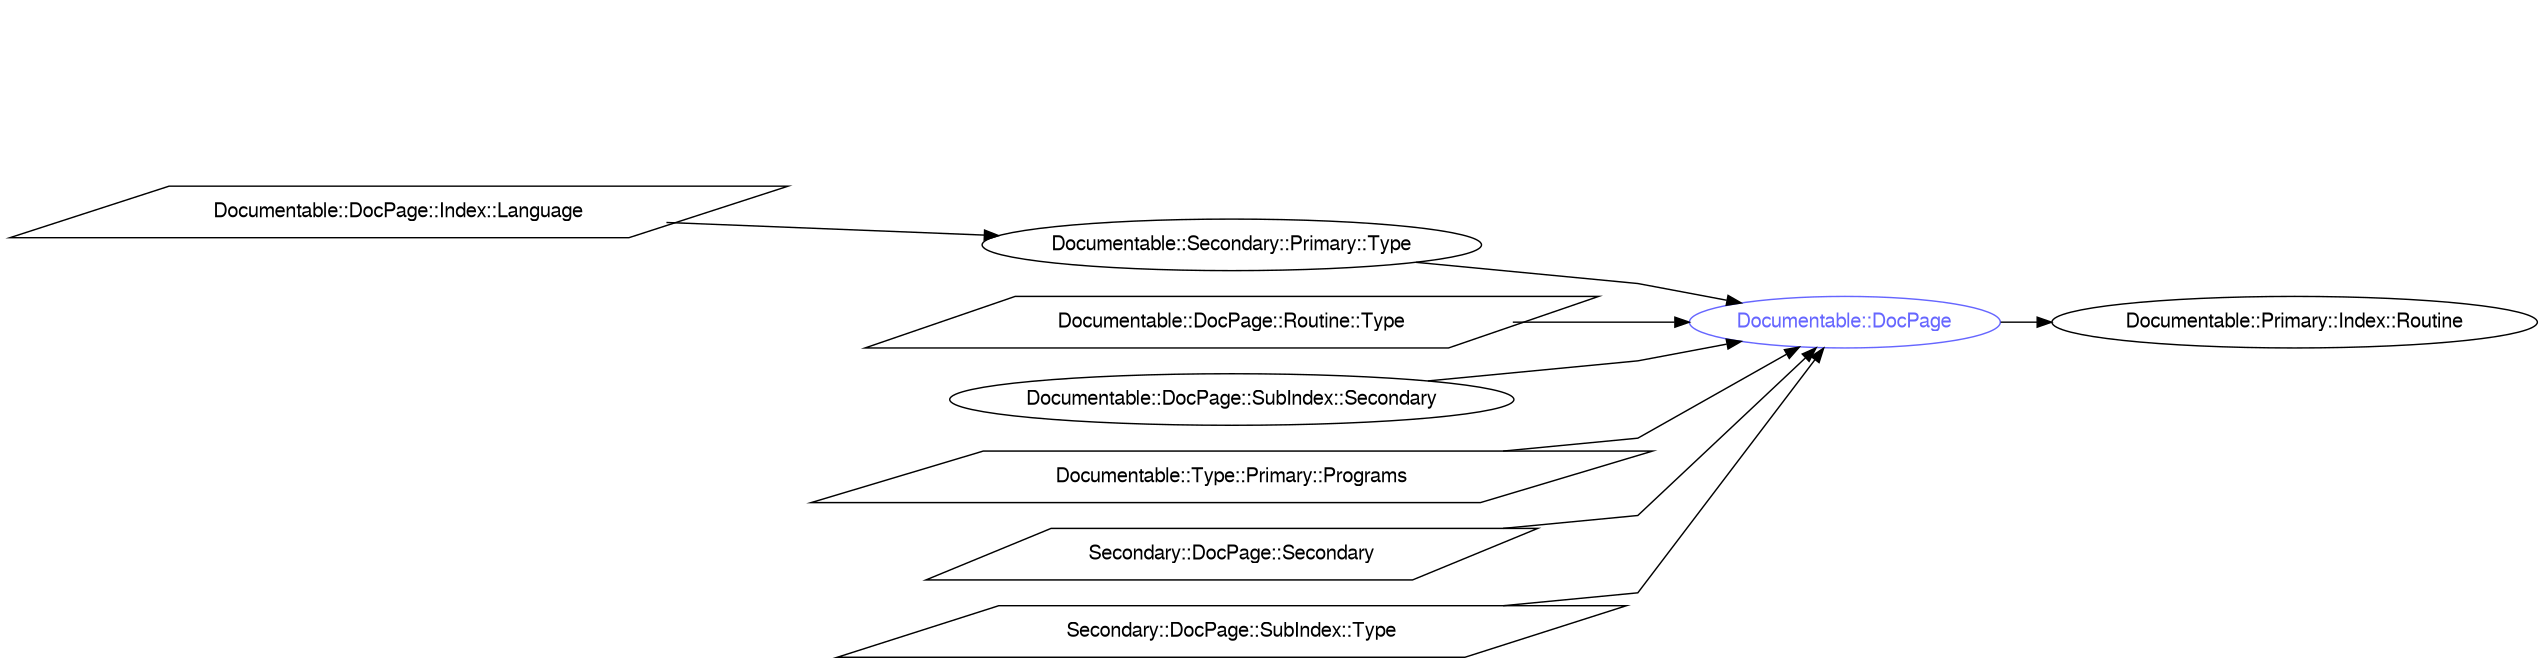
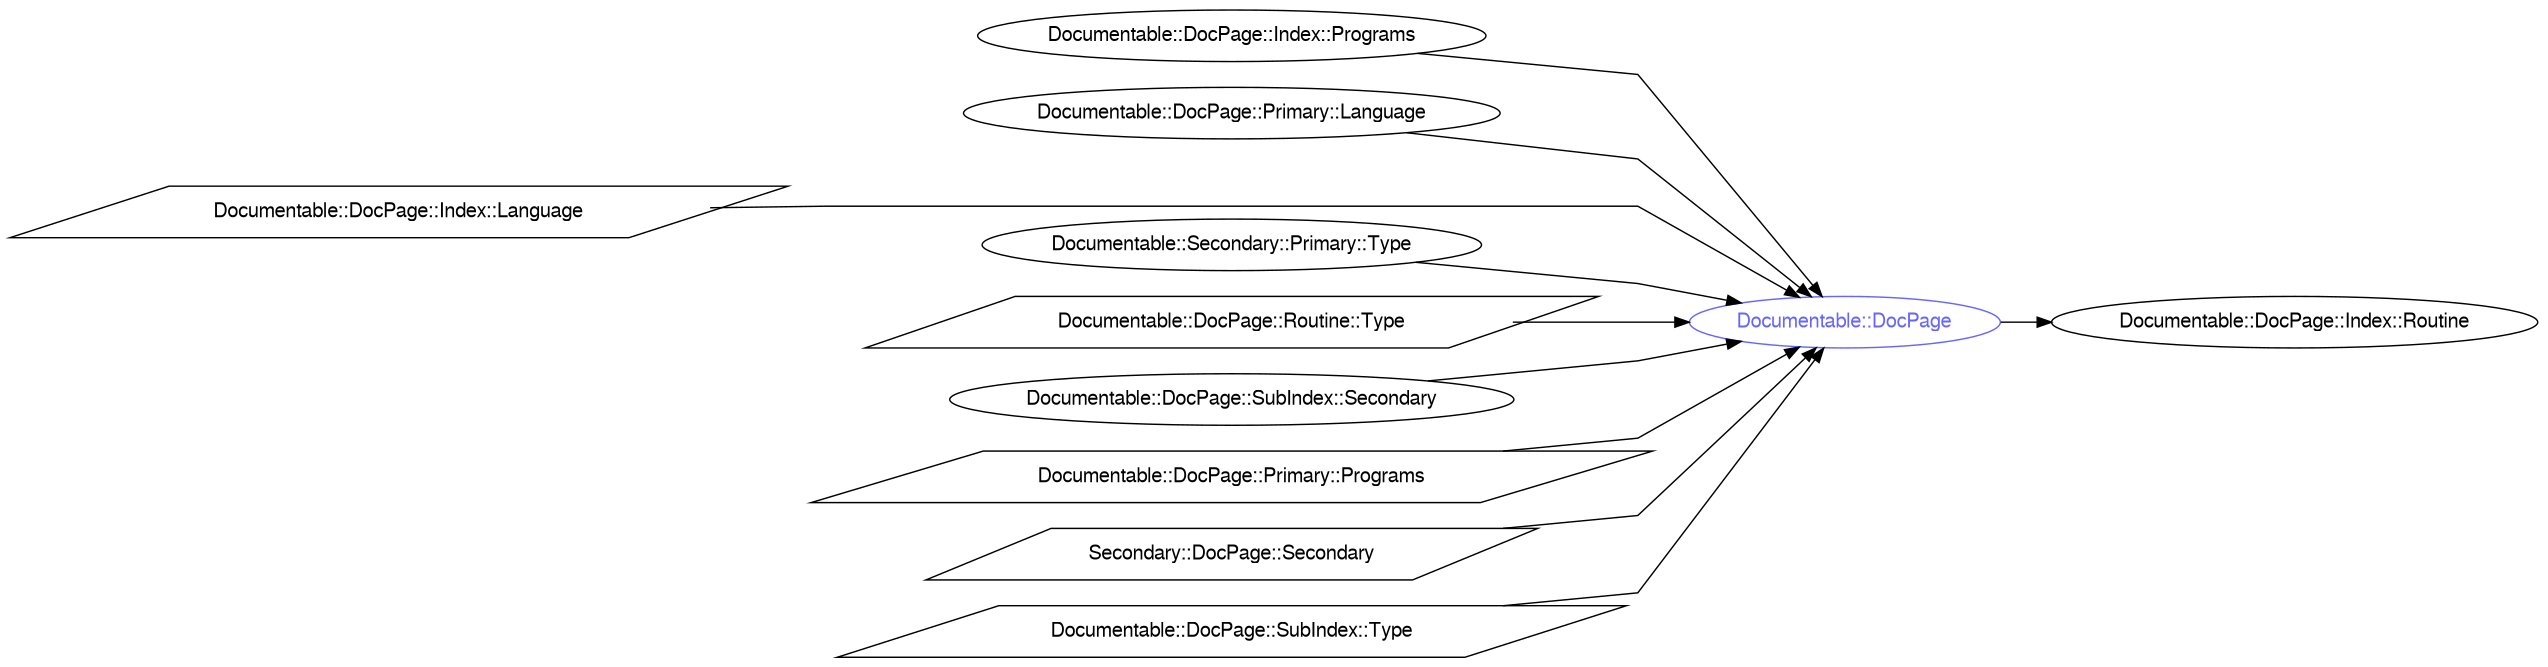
none -> (1232, 36)
none -> (1232, 113)
(825, 229) -> (1259, 206)
(2295, 322) -> (2295, 322)
(1232, 477) -> (1232, 477)
(1232, 631) -> (1232, 631)
